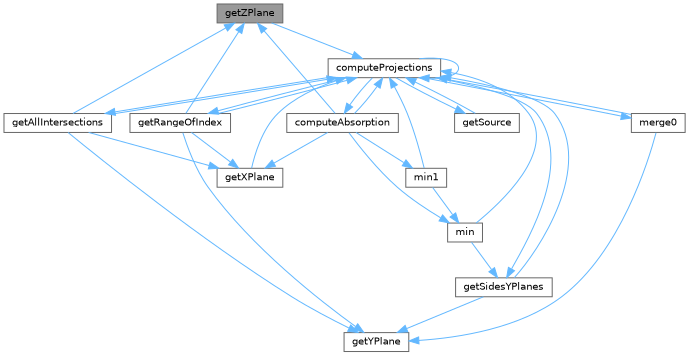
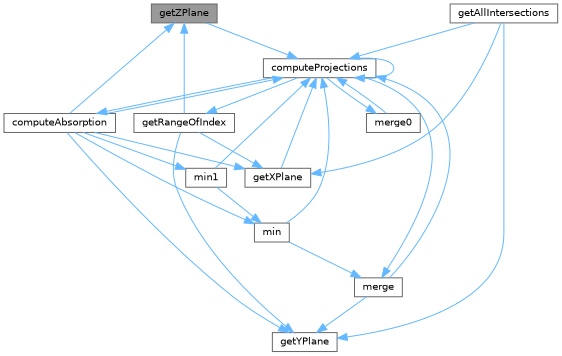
(149, 71) -> none
(222, 94) -> none
(283, 97) -> none
(487, 123) -> none
(577, 283) -> (167, 238)
(504, 287) -> (378, 287)
